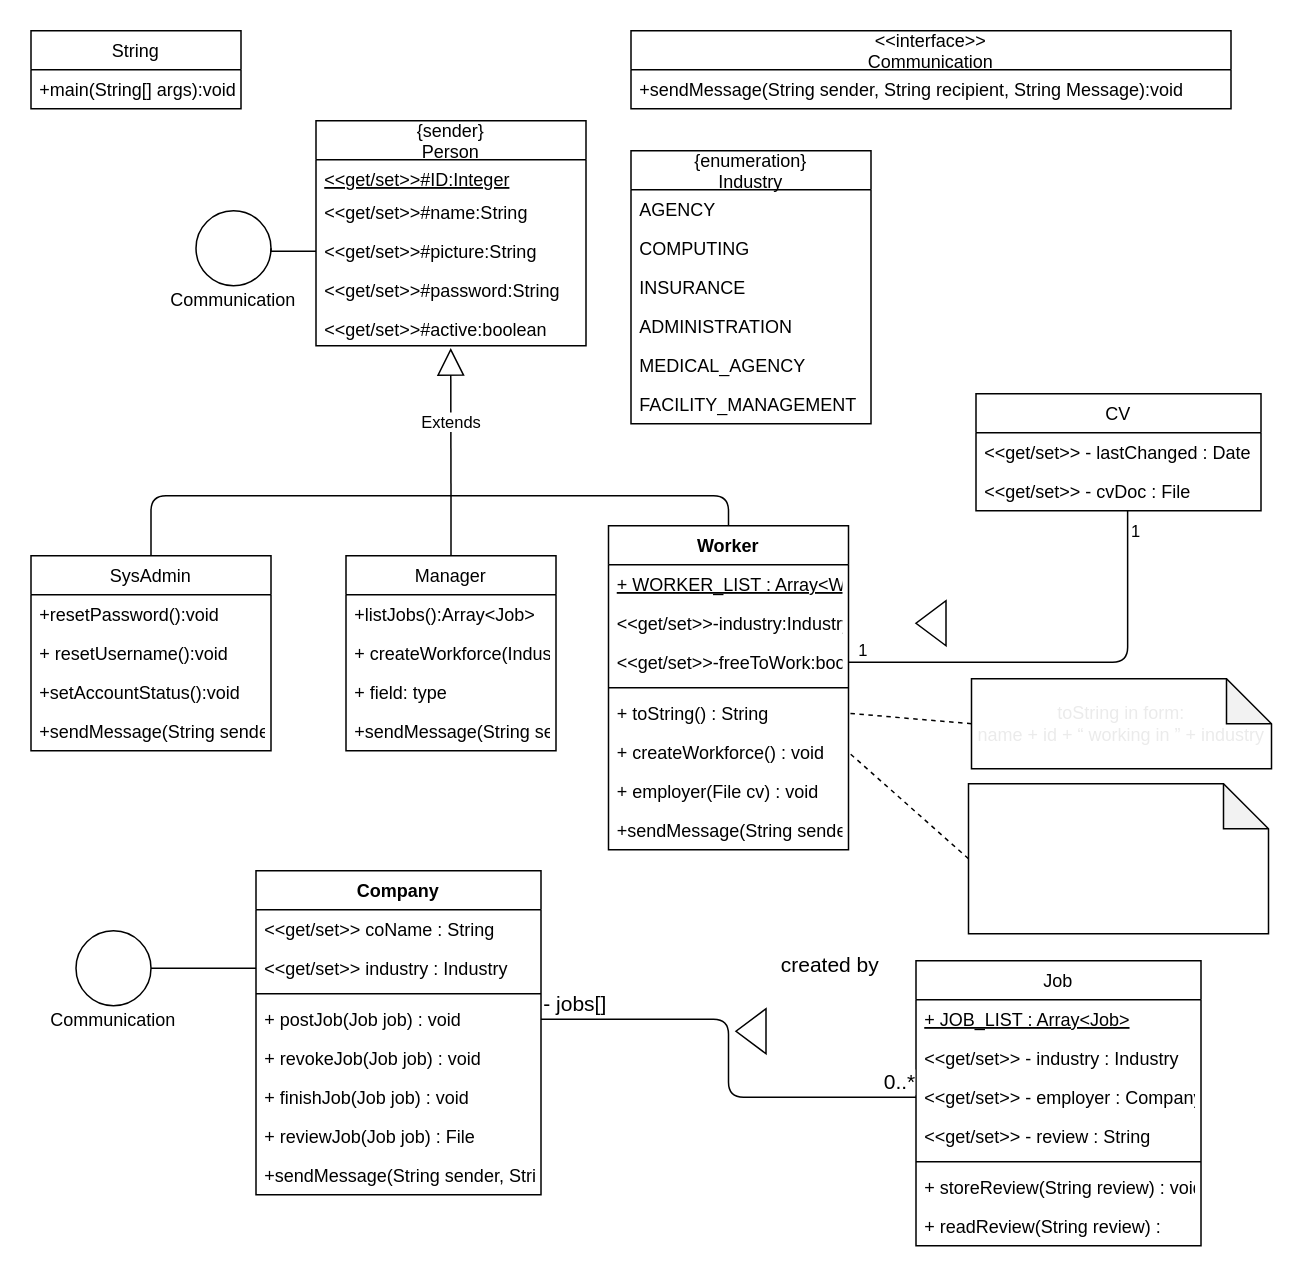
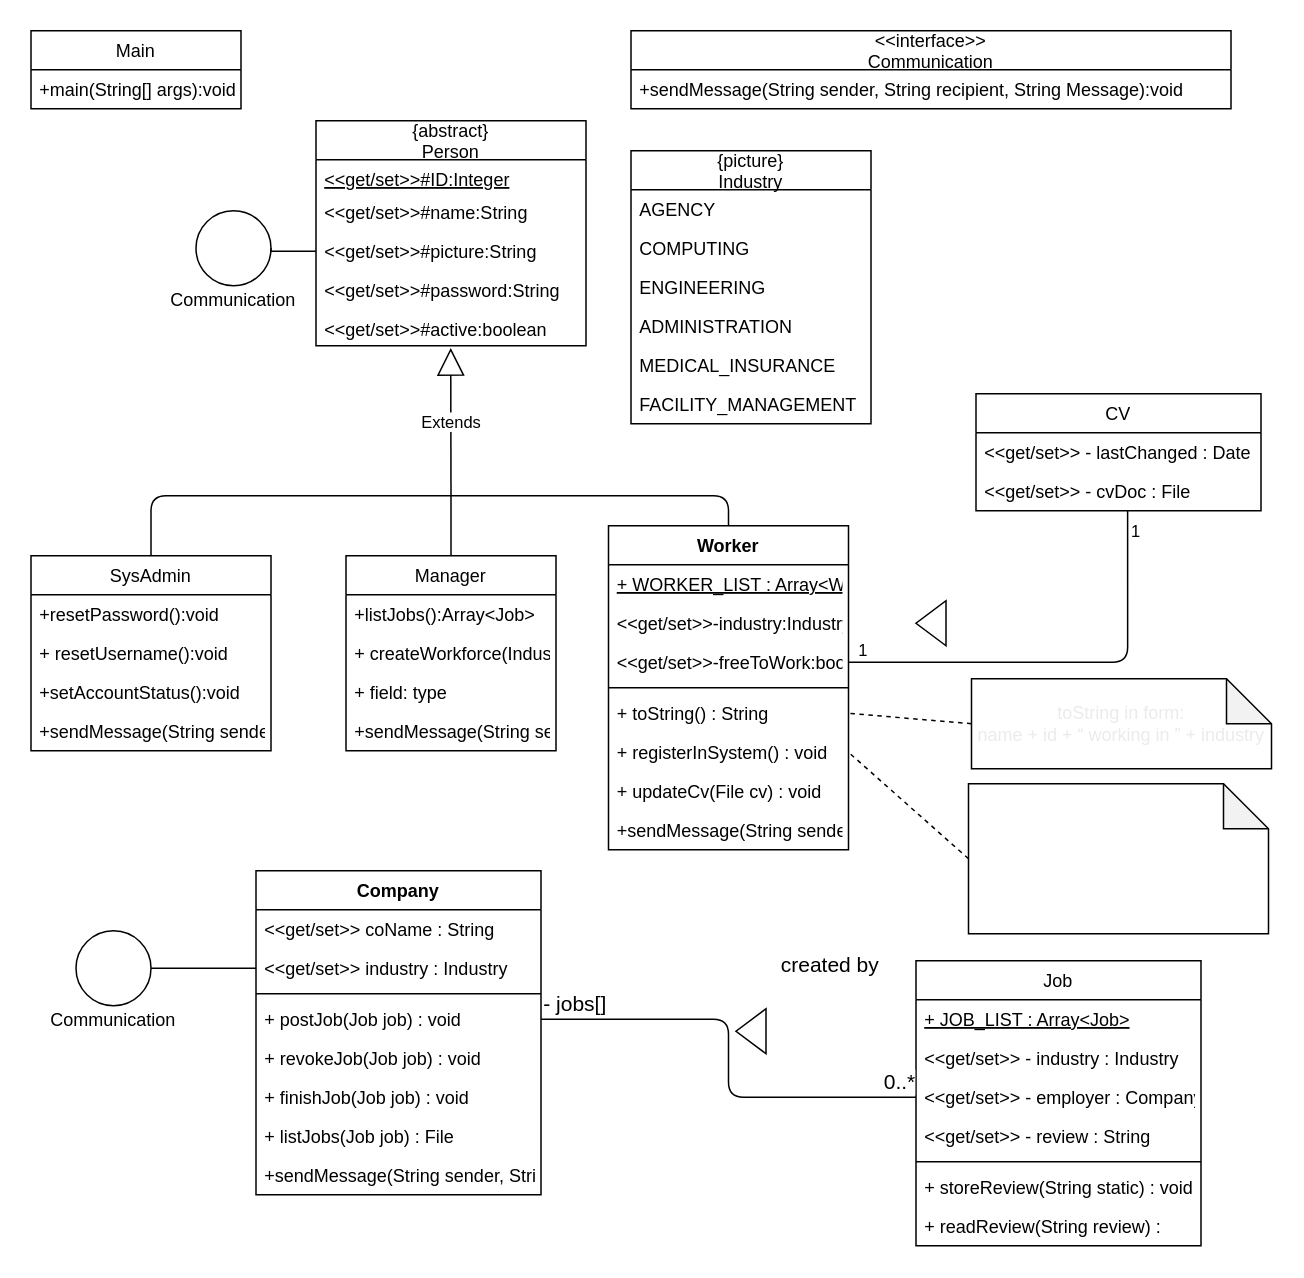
(135, 51) -> (135, 51)
(450, 131) -> (450, 131)
(750, 161) -> (750, 161)
(684, 288) -> (694, 288)
(710, 366) -> (725, 366)
(736, 753) -> (739, 753)
(726, 792) -> (729, 792)
(381, 1137) -> (374, 1137)
(1079, 1188) -> (1079, 1188)
